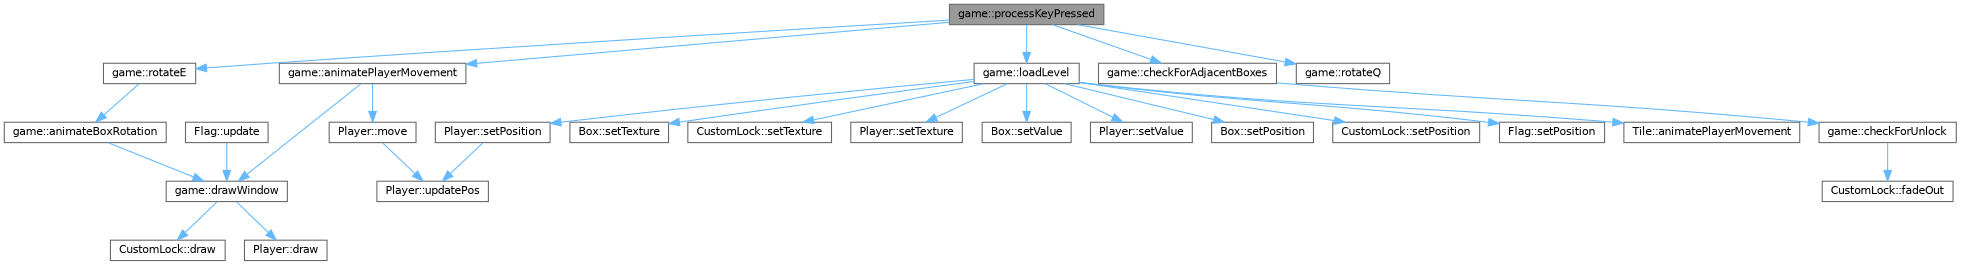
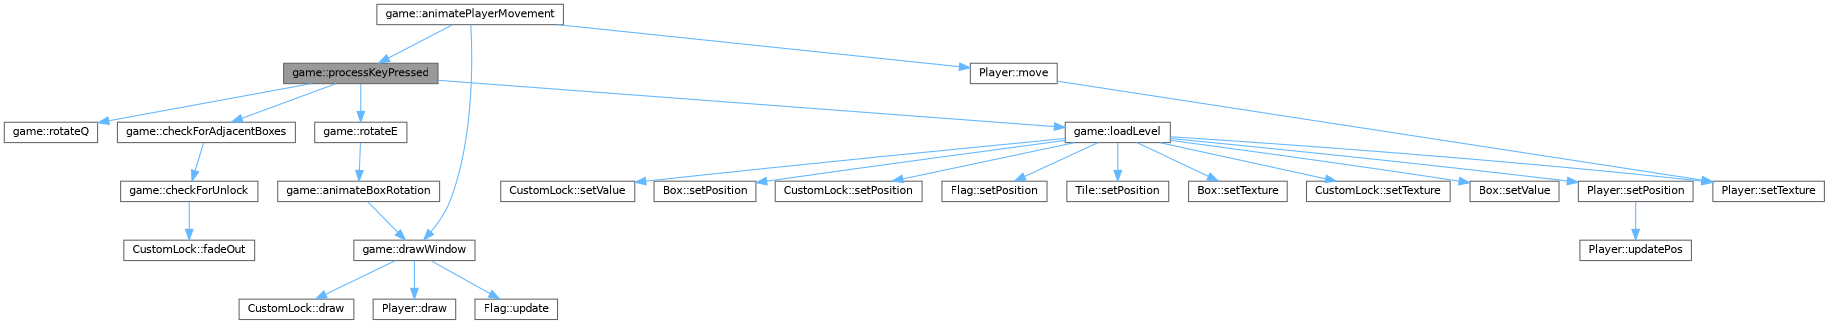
(713, 43) -> (420, 41)
(1141, 132) -> (568, 191)
(1712, 132) -> (1118, 191)
(227, 157) -> (460, 277)
(399, 158) -> (1379, 131)
